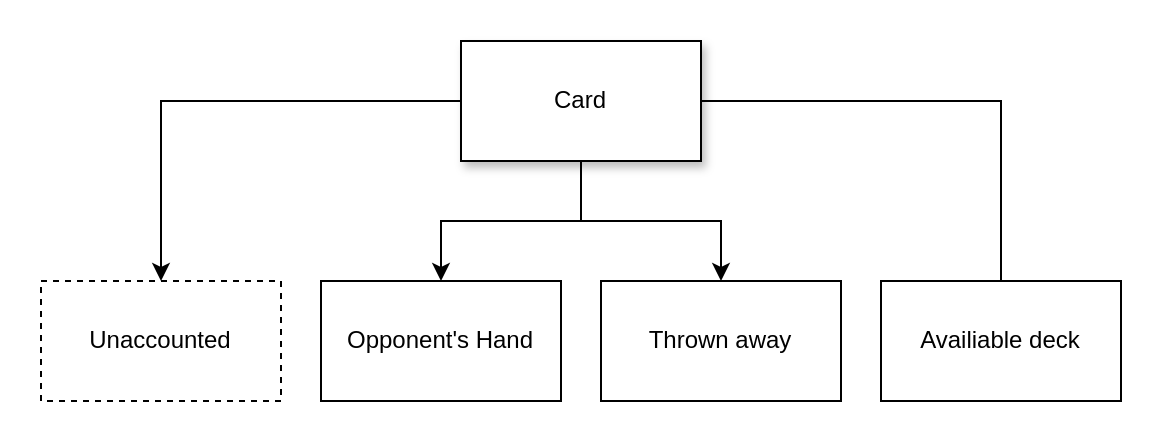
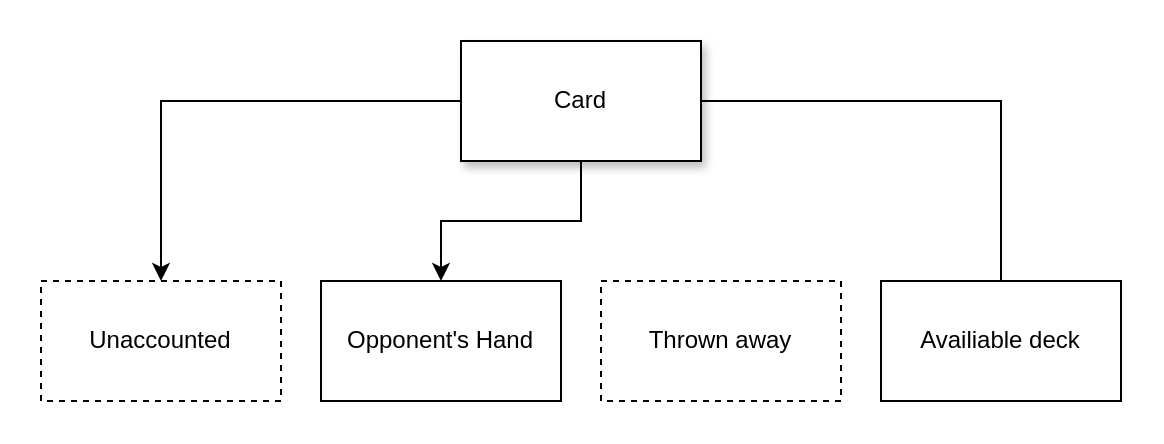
(676, 221) -> none
(721, 341) -> (721, 341)
